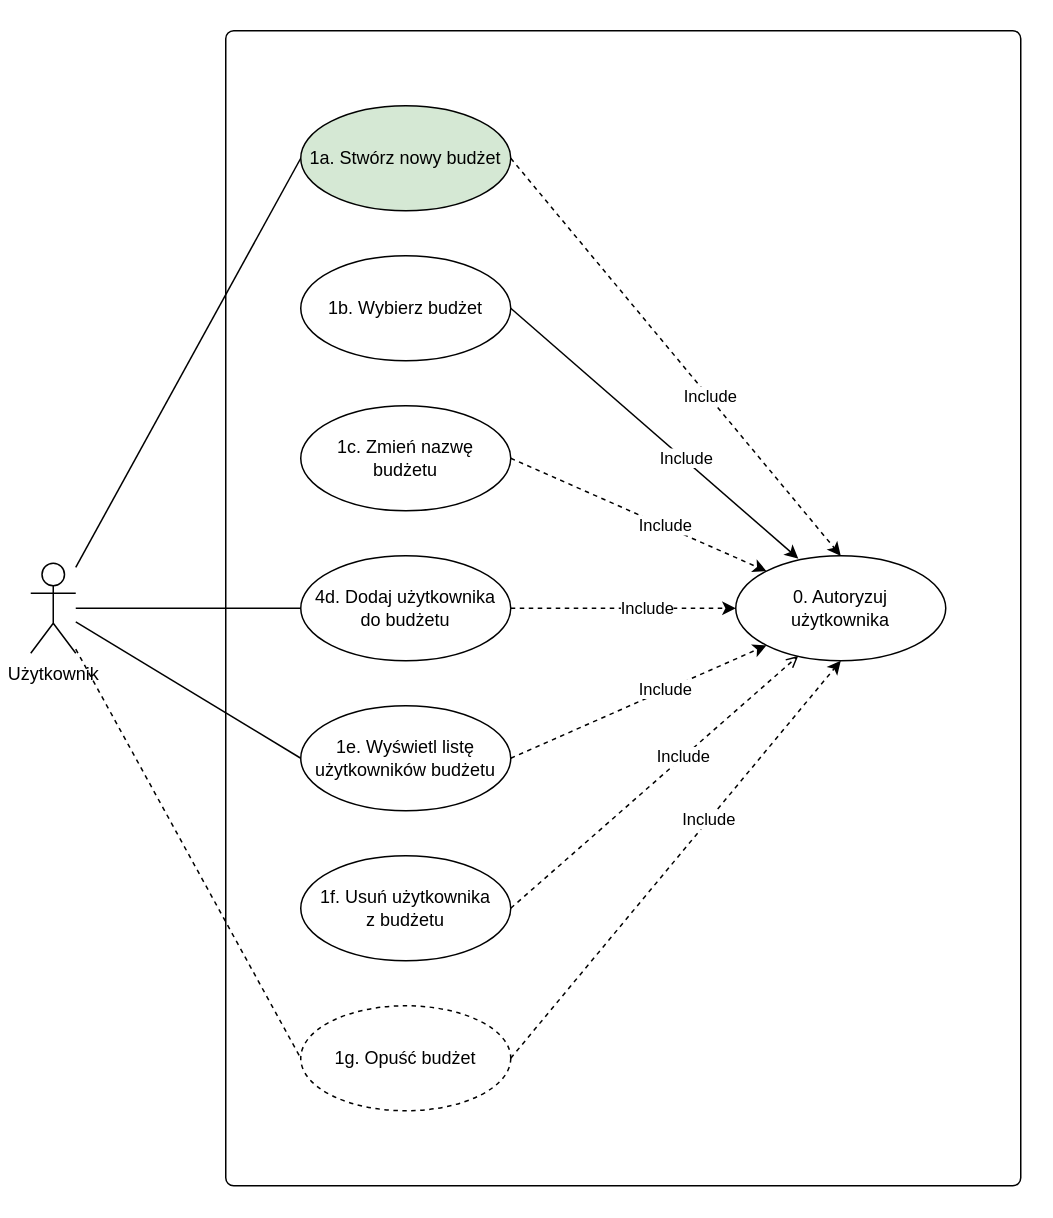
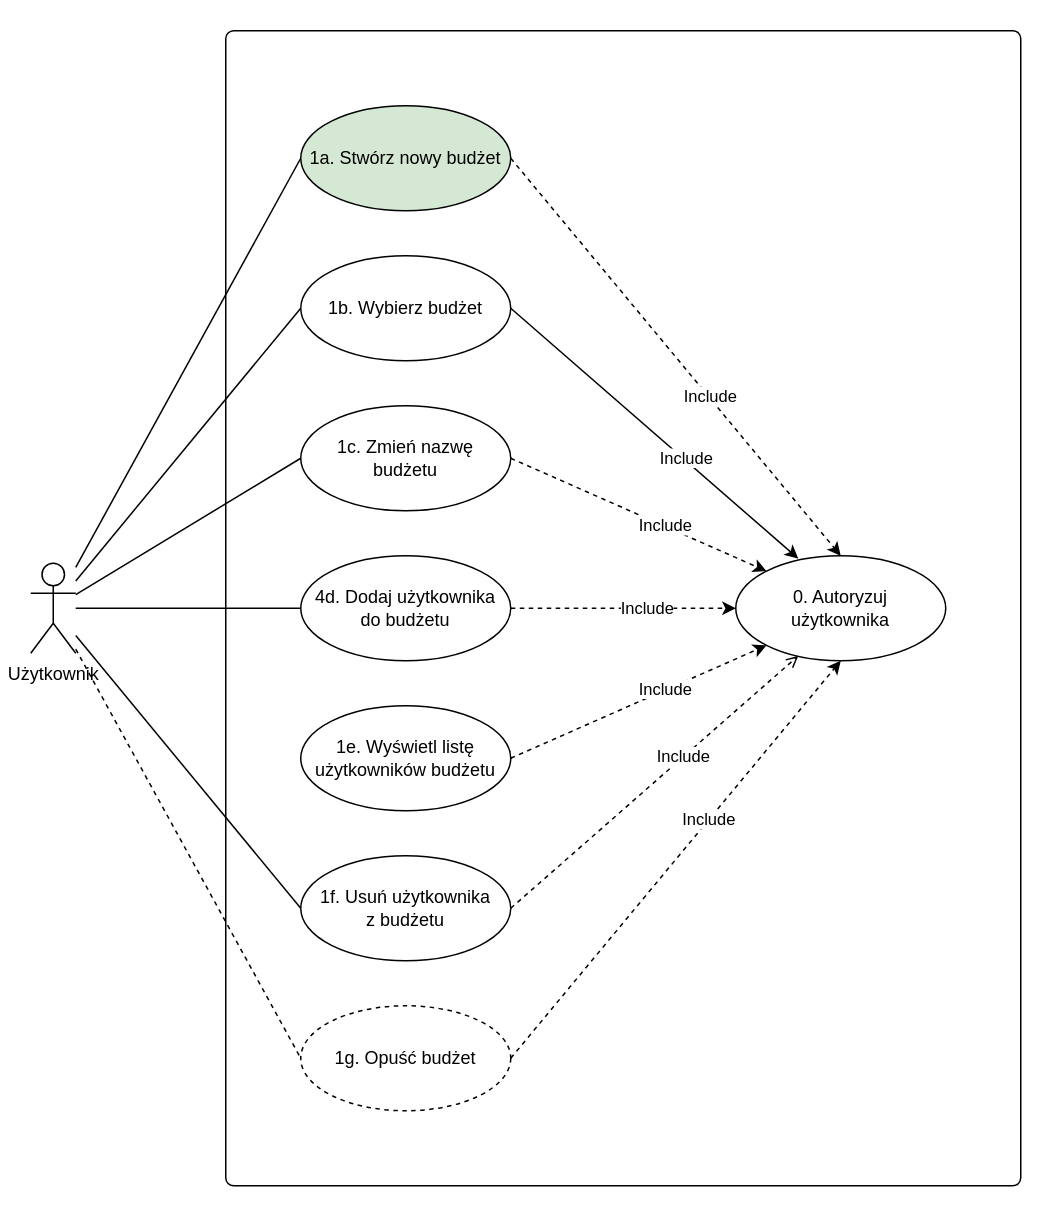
none -> (188, 445)
none -> (190, 526)
(188, 690) -> none
none -> (188, 771)
